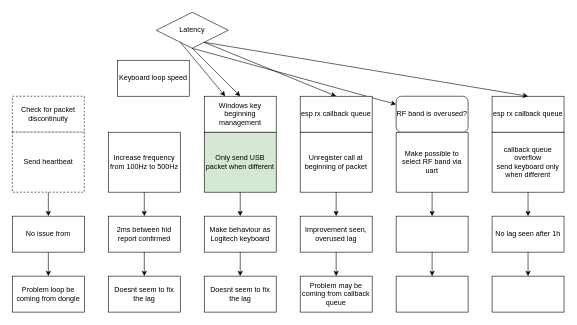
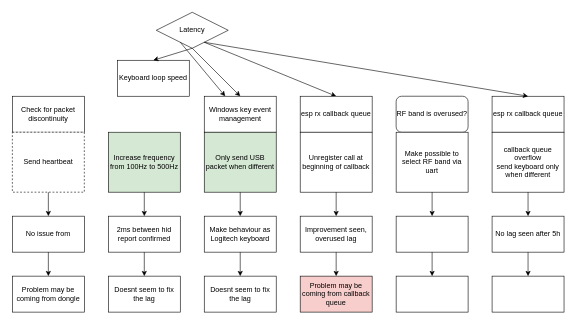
(324, 84) -> (174, 54)
(48, 114) -> (48, 114)
(240, 114) -> (240, 114)
(144, 162) -> (144, 162)
(336, 162) -> (336, 162)
(528, 234) -> (528, 234)
(48, 294) -> (48, 294)
(336, 294) -> (336, 294)
